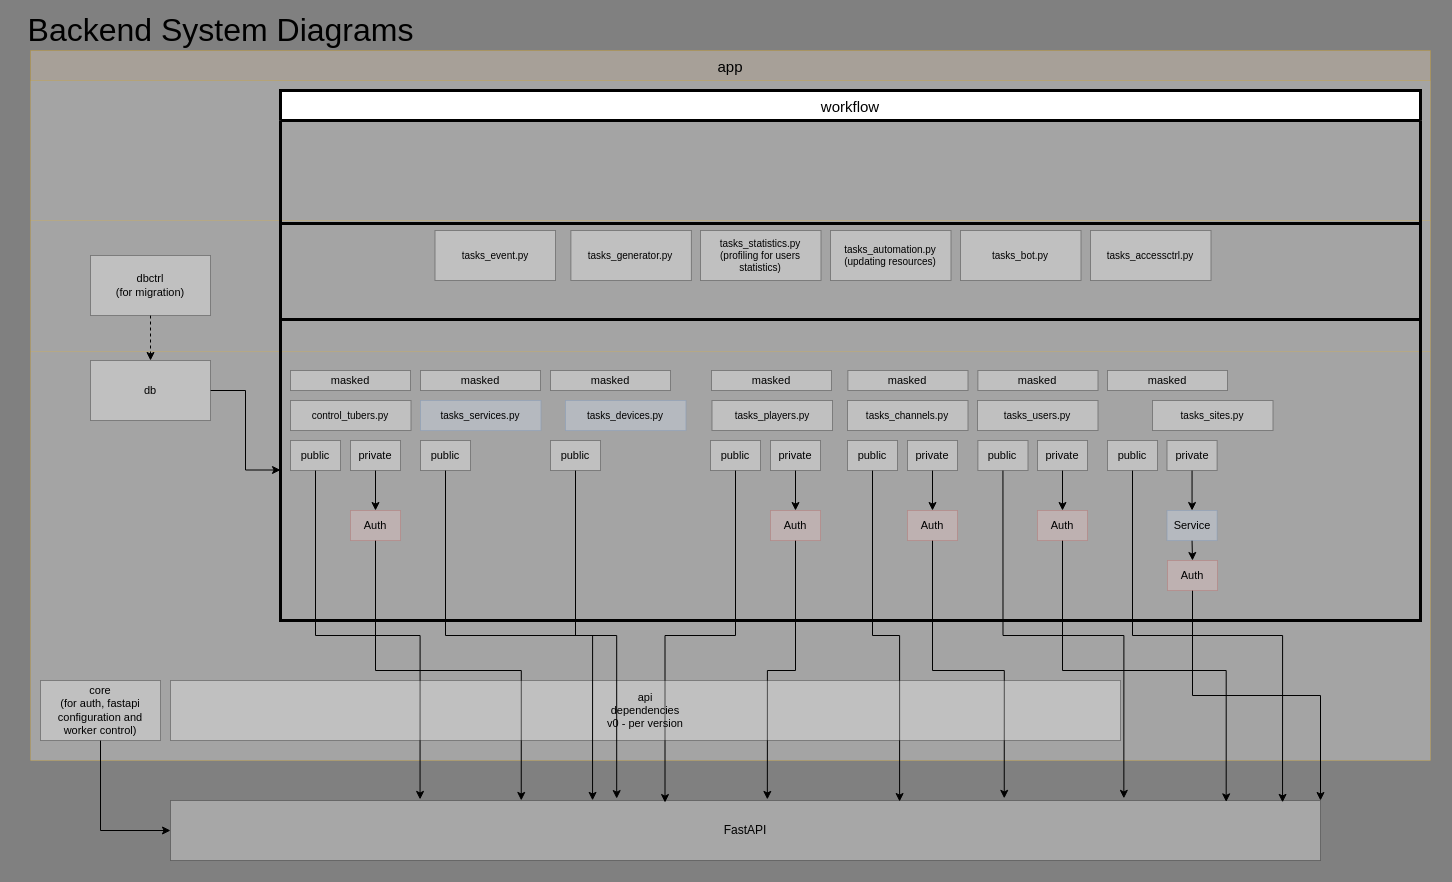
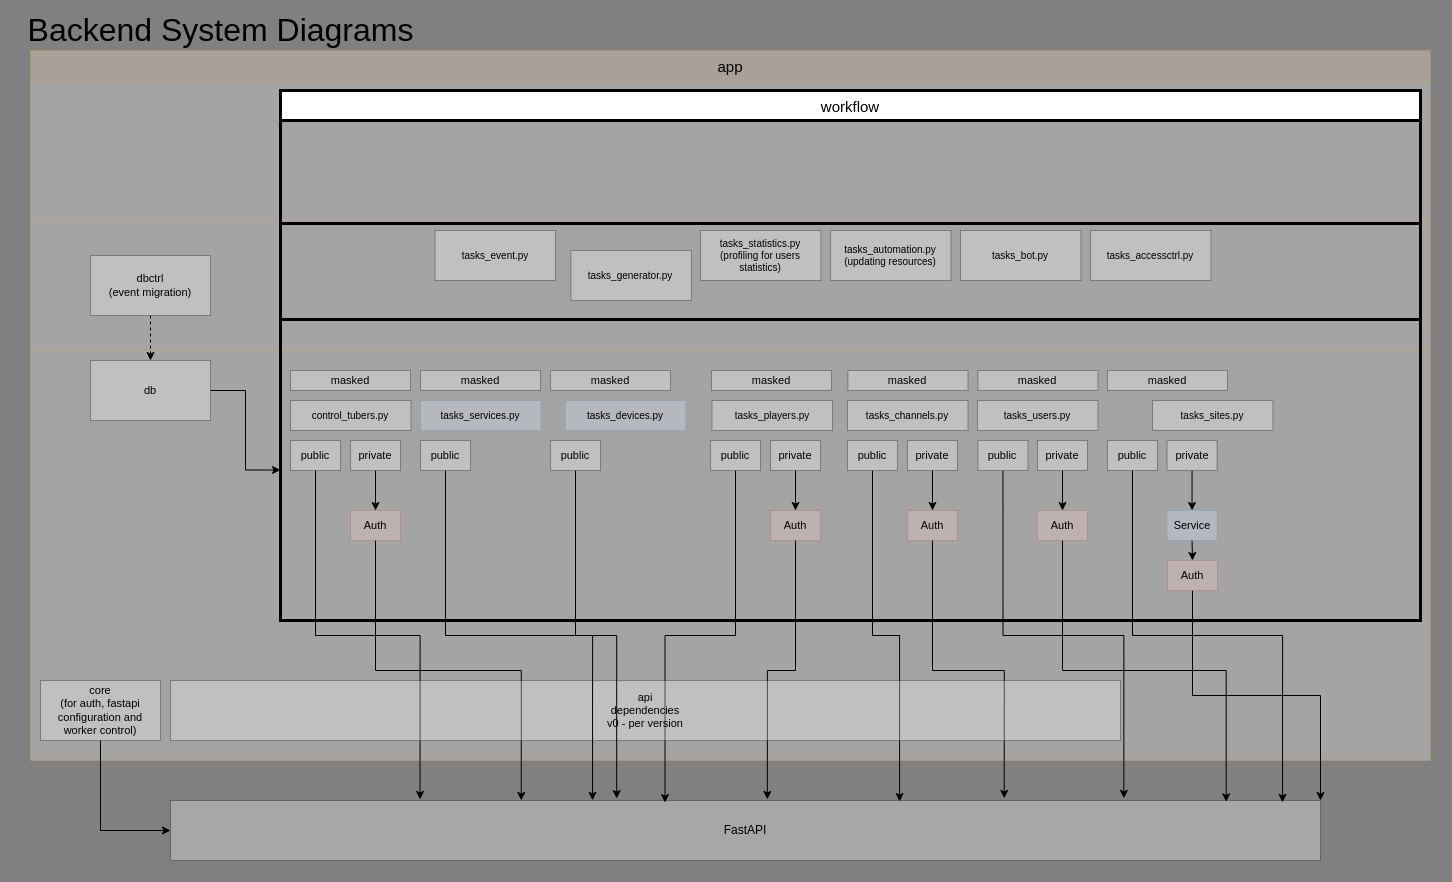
(631, 256) -> (631, 276)
(151, 286) -> (151, 286)
